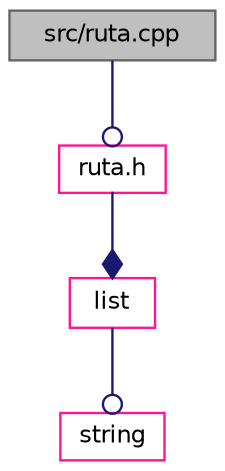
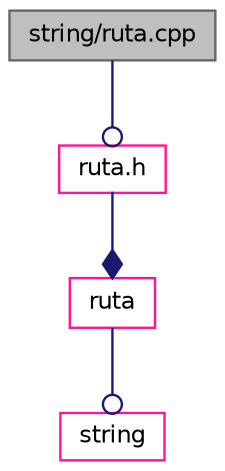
(112, 36) -> (112, 36)
(112, 303) -> (112, 303)
